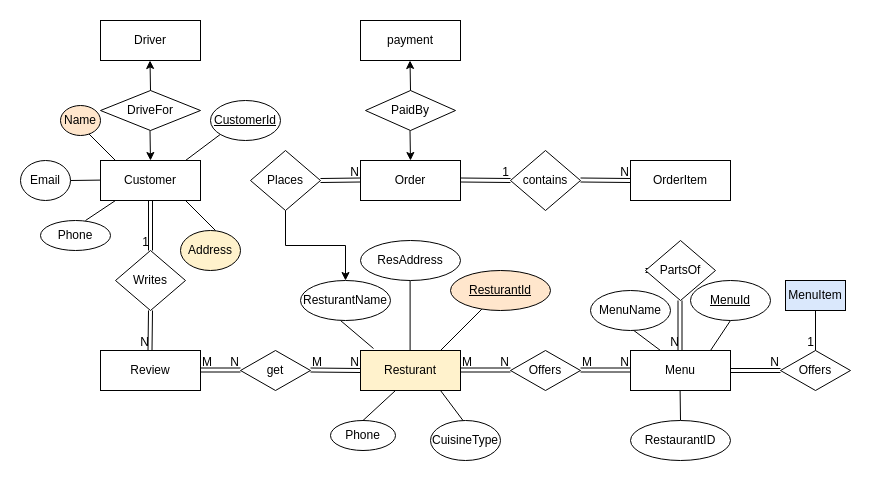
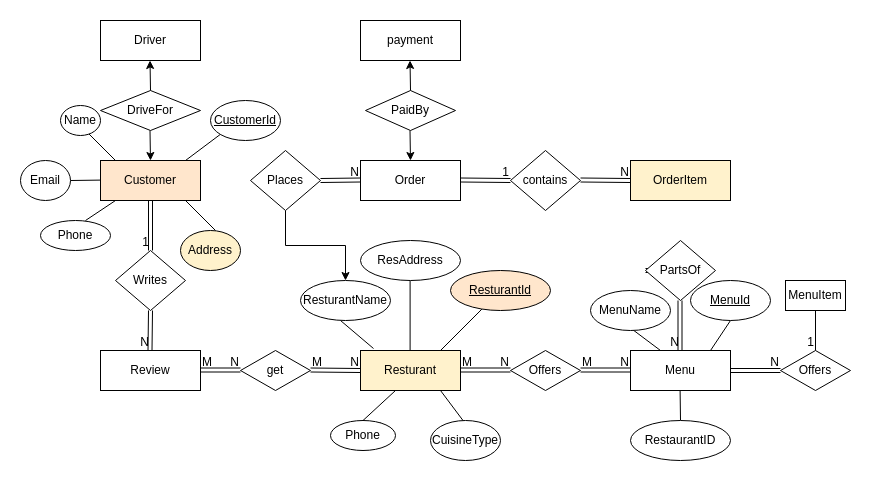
(81, 121) -> (81, 121)
(151, 181) -> (151, 181)
(681, 181) -> (681, 181)
(816, 296) -> (816, 296)
